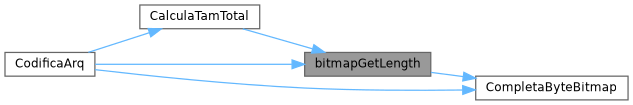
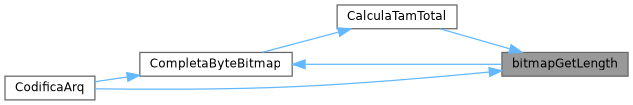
(119, 43) -> (300, 42)
